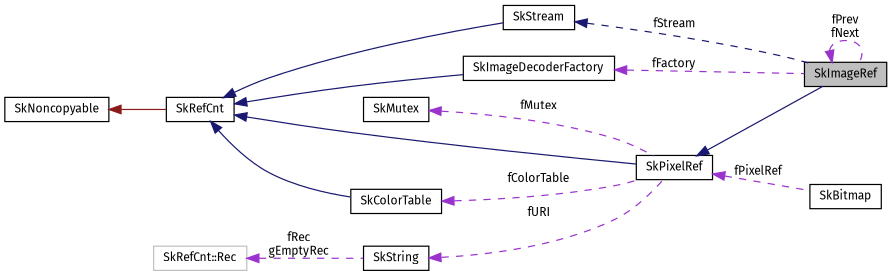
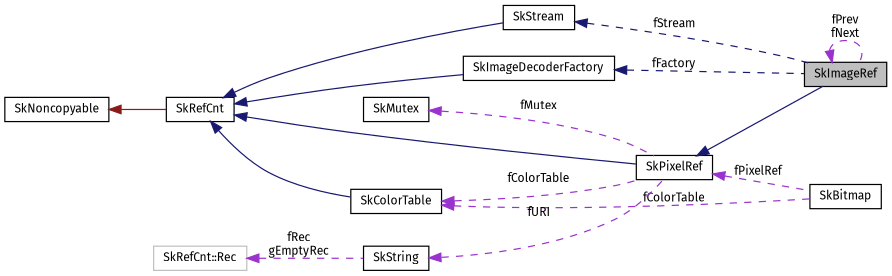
(716, 72) -> (716, 72)
none -> (614, 207)
